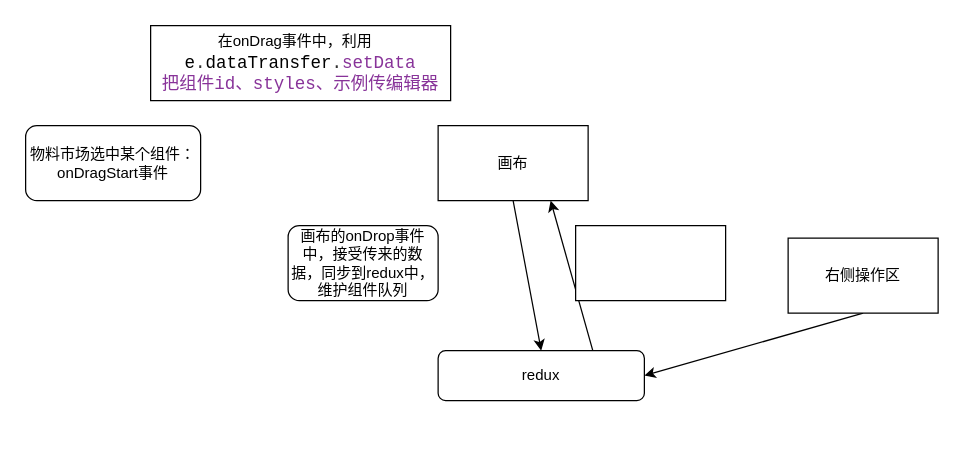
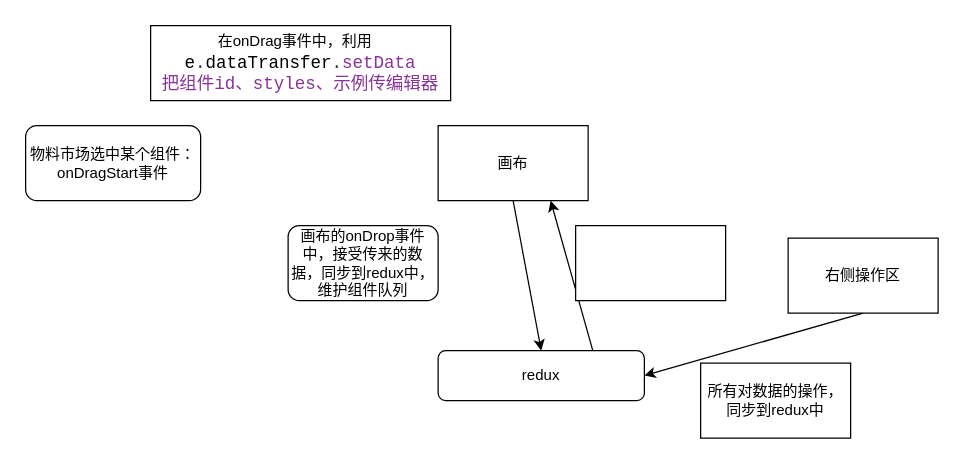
none -> (776, 401)
